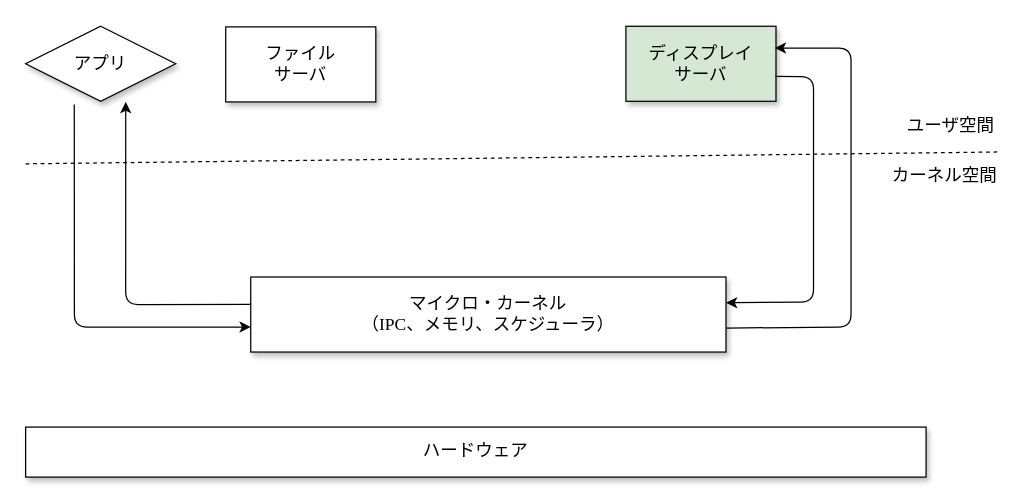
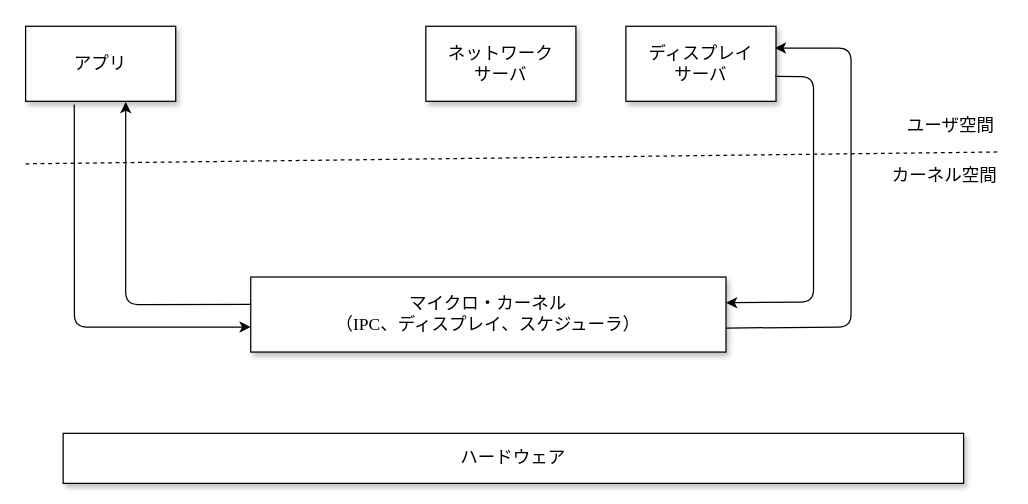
(101, 64) -> (101, 64)
(301, 64) -> none
none -> (501, 64)
(701, 64) -> (701, 64)
(488, 314) -> (488, 314)
(476, 452) -> (513, 458)
